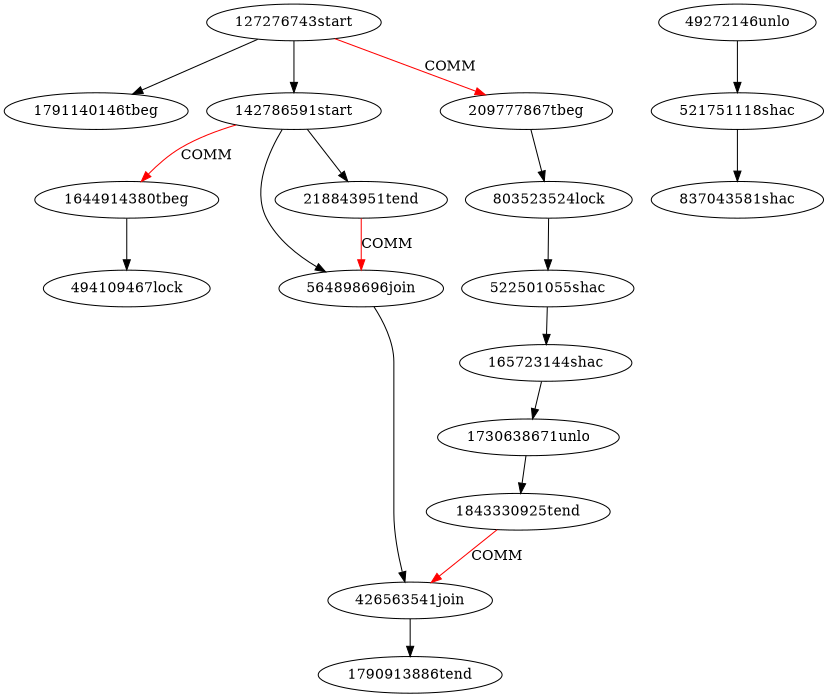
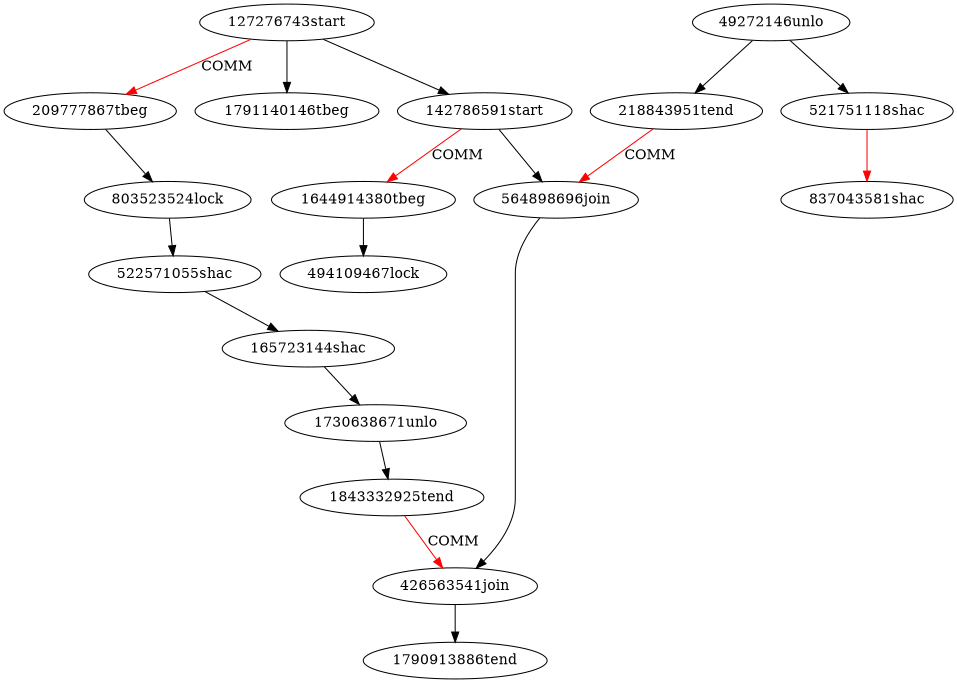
(737, 150) -> (867, 150)
(324, 151) -> (728, 63)
(548, 289) -> (175, 274)
(518, 512) -> (392, 497)
